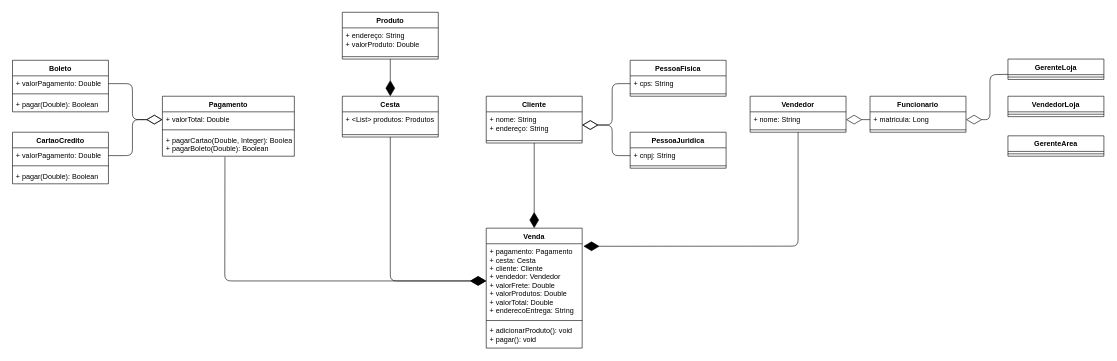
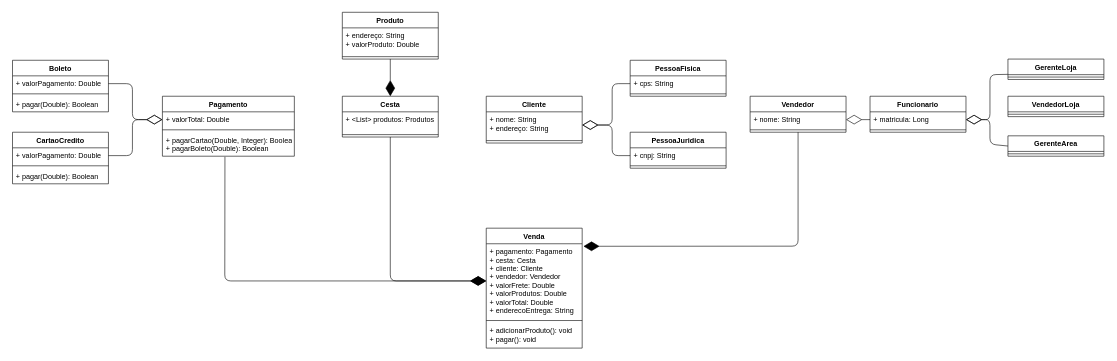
none -> (991, 140)
(534, 211) -> none
